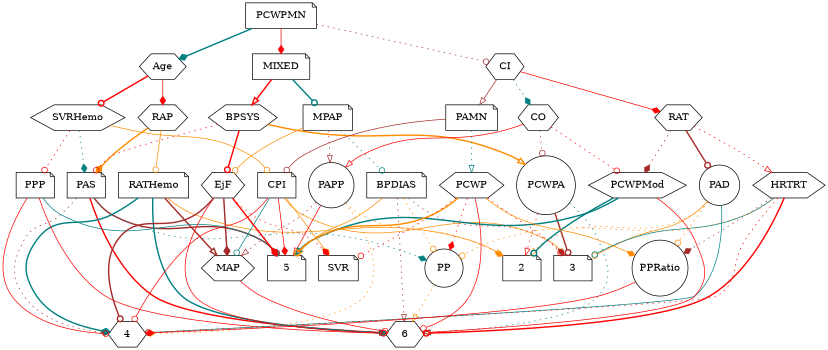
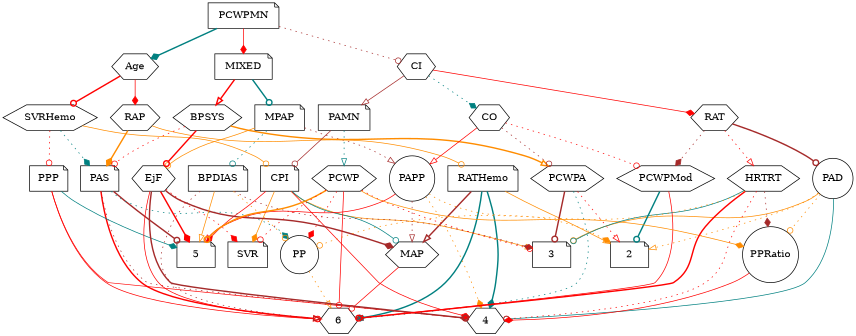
(546, 185) -> (567, 178)
(409, 218) -> none
(181, 253) -> (366, 269)
